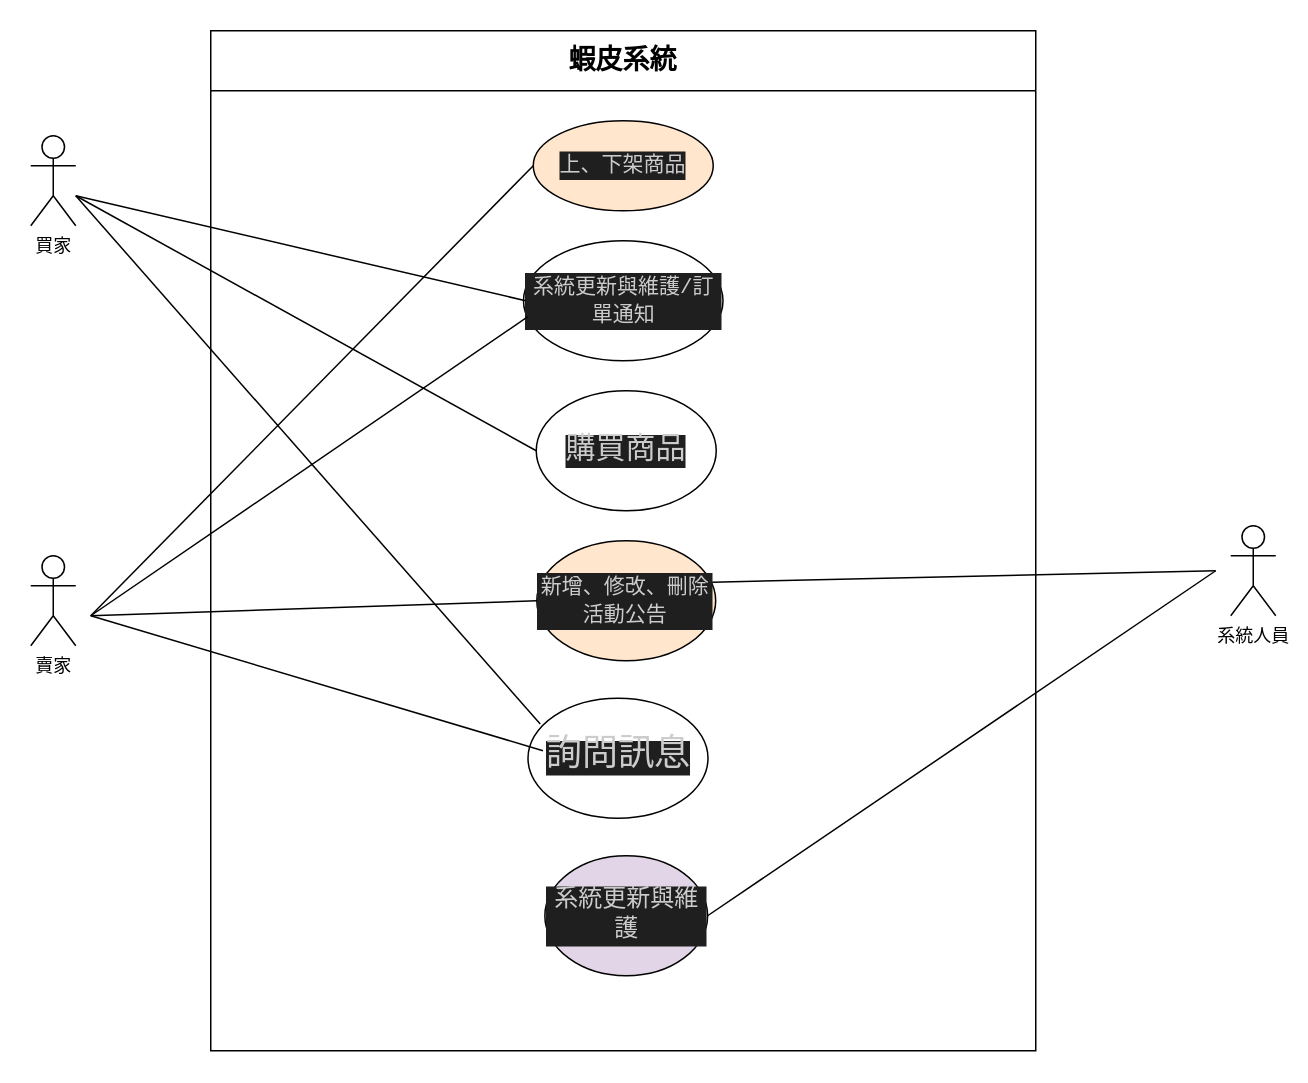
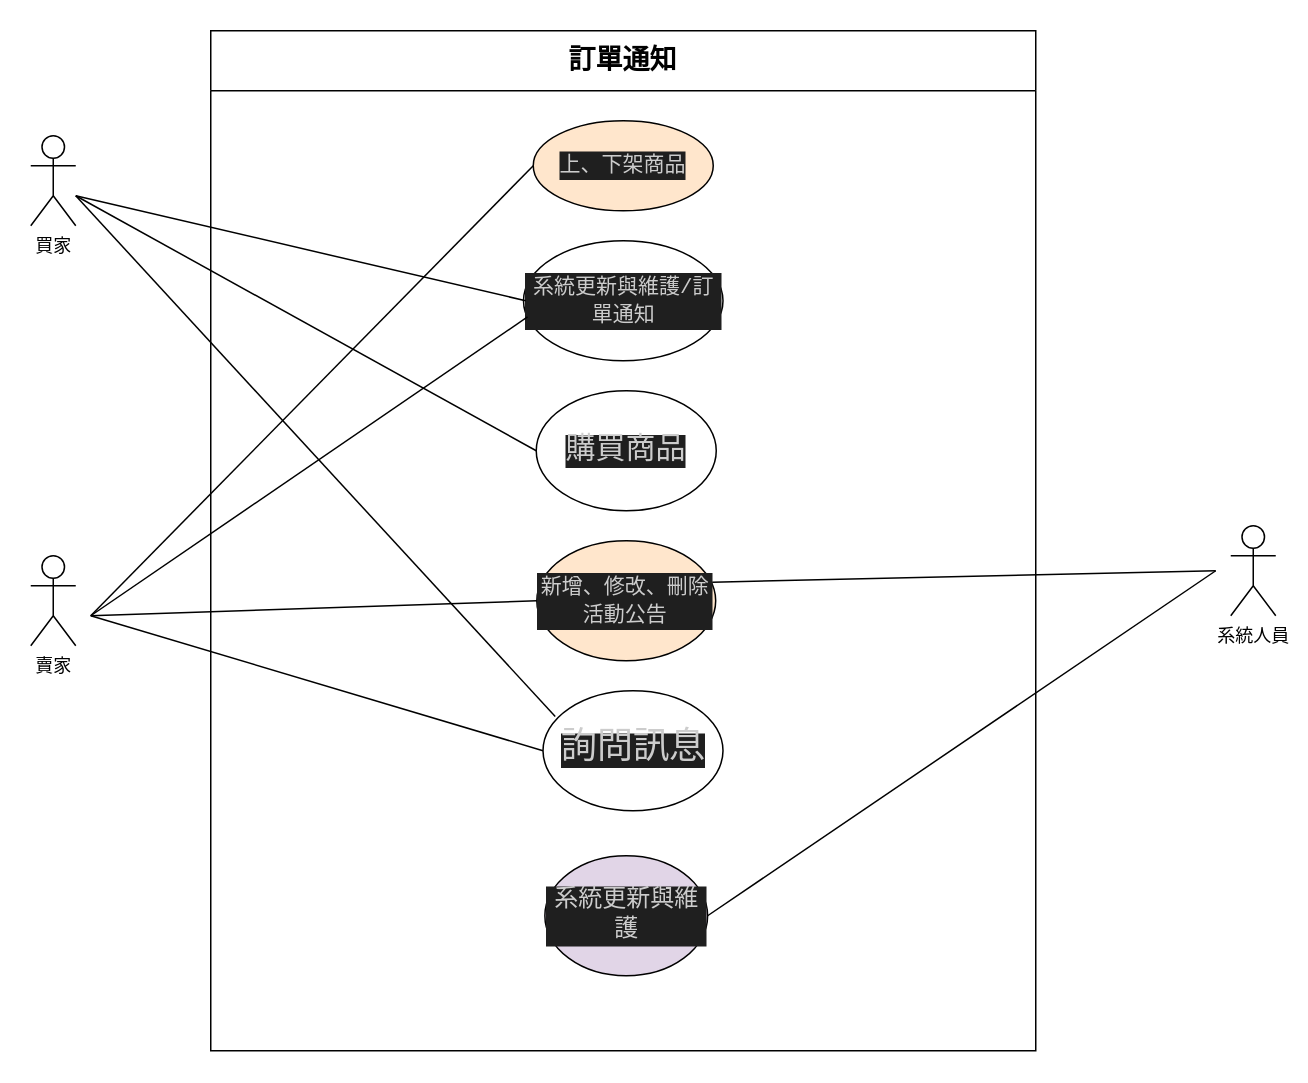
(623, 61) -> (623, 61)
(618, 758) -> (633, 751)
